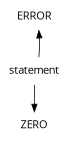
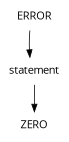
(39, 48) -> (29, 40)
